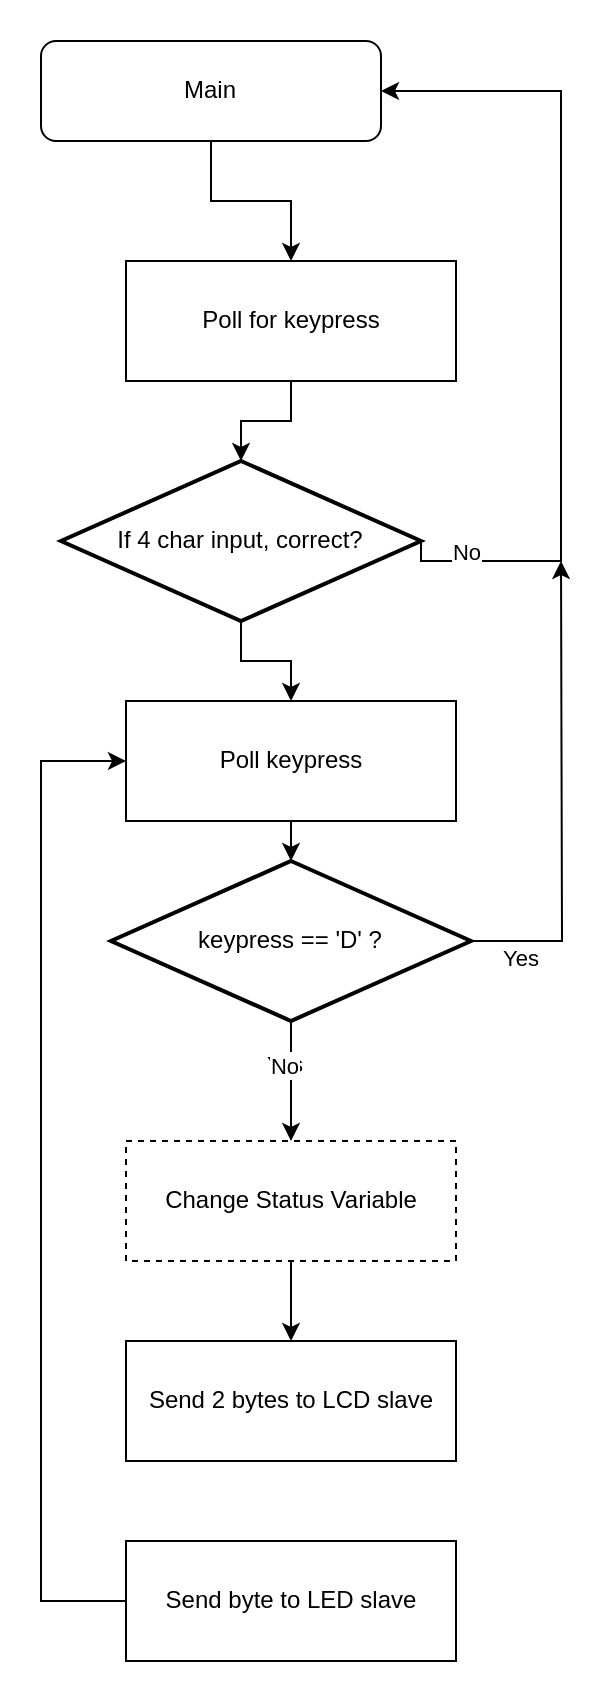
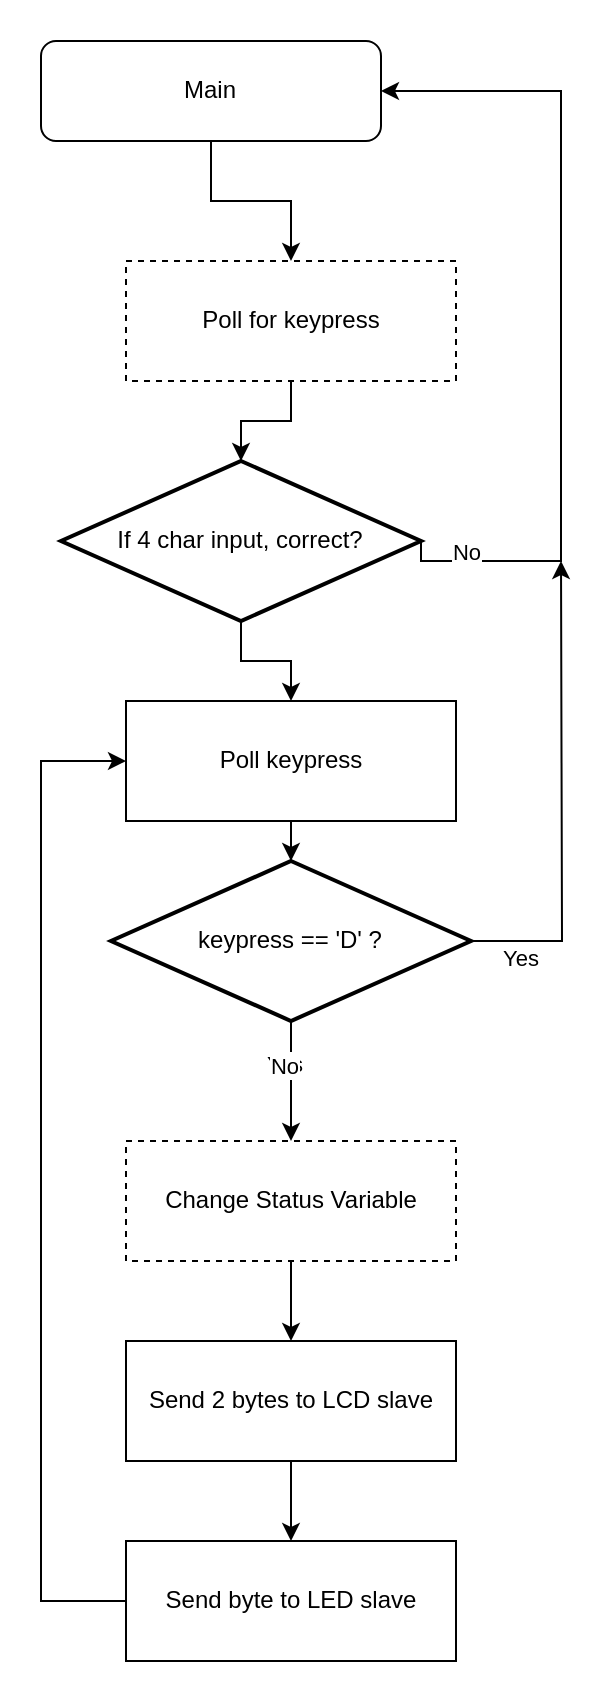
(291, 321) -> (291, 321)
none -> (291, 1494)
